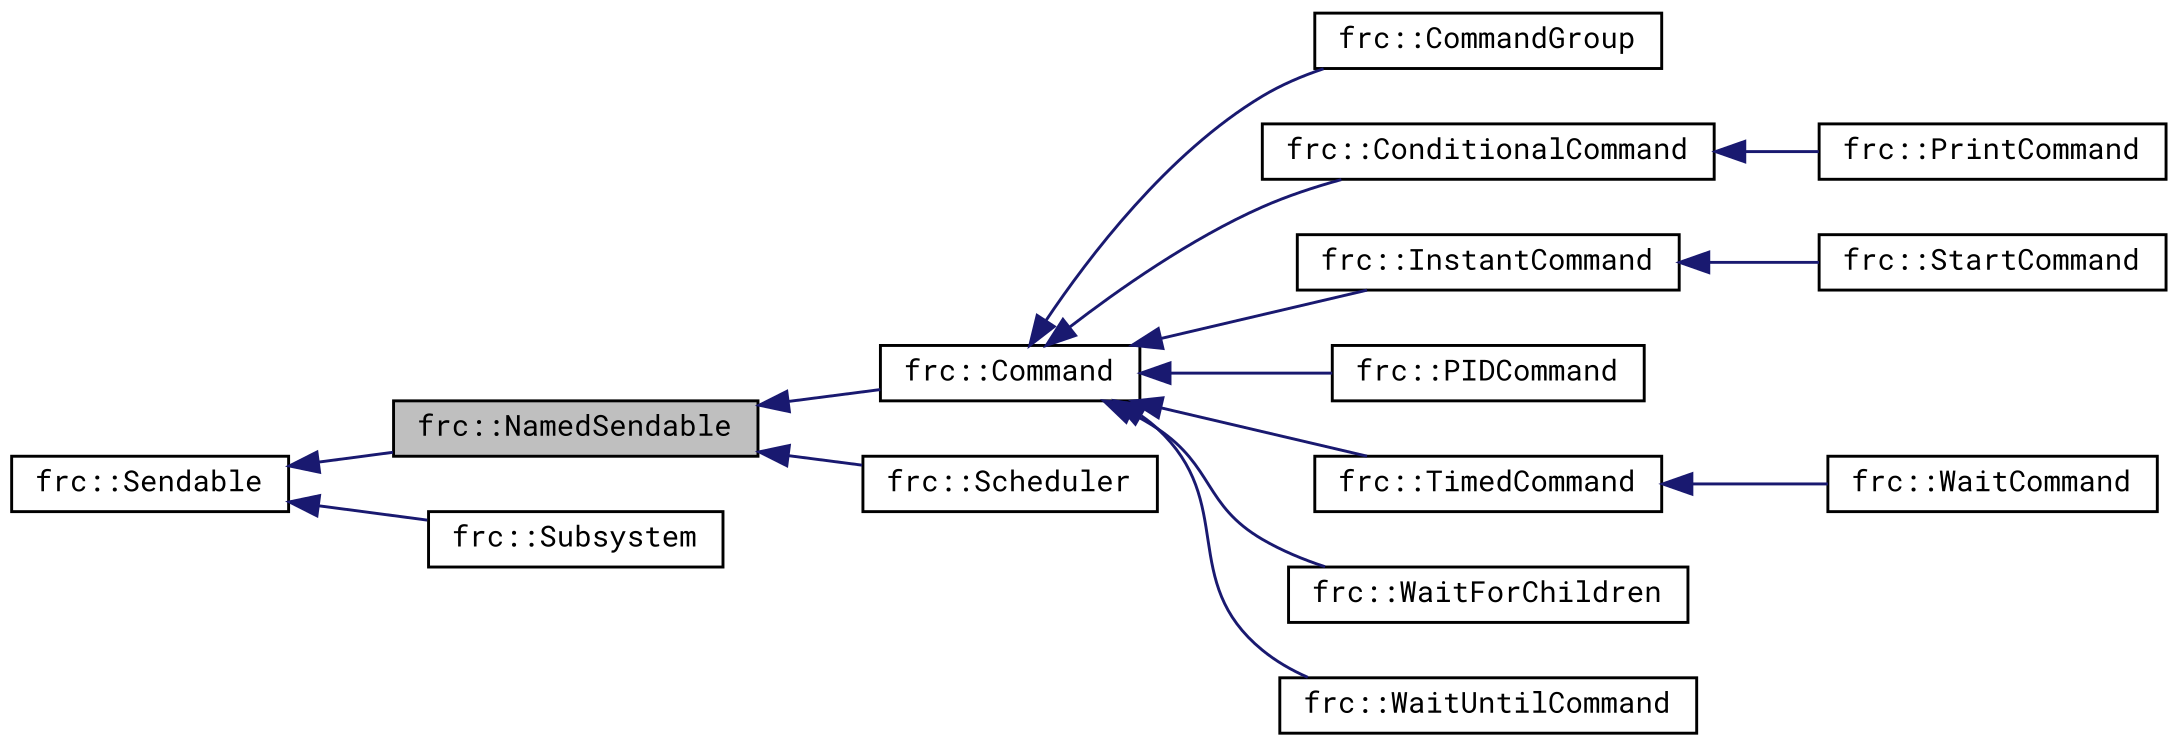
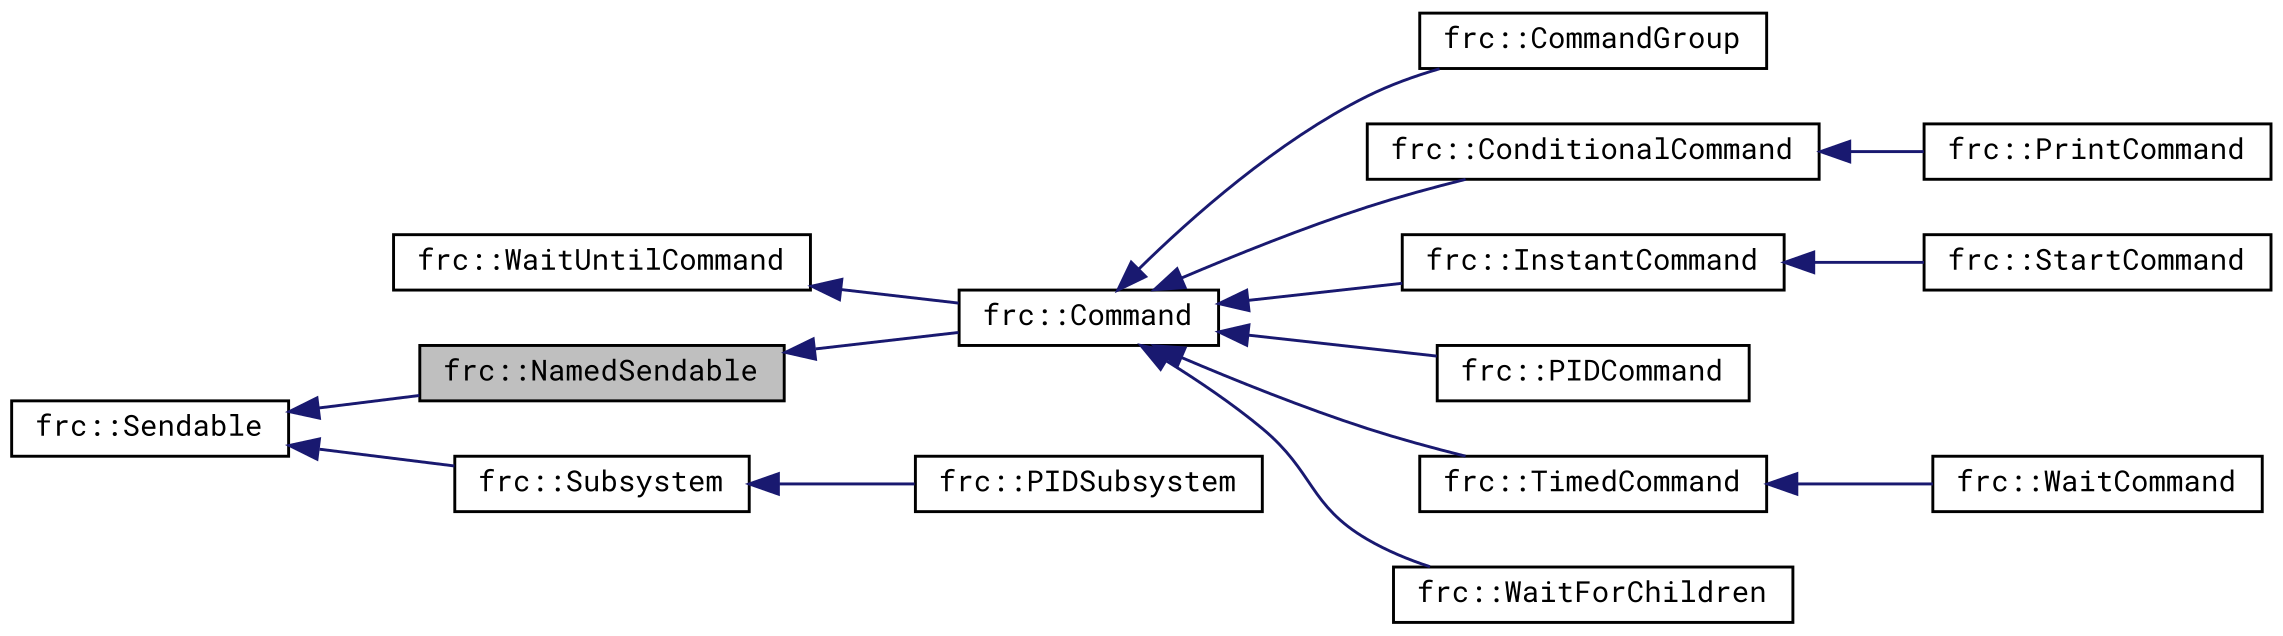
(1010, 484) -> none
none -> (1089, 484)
(1211, 557) -> (900, 296)
